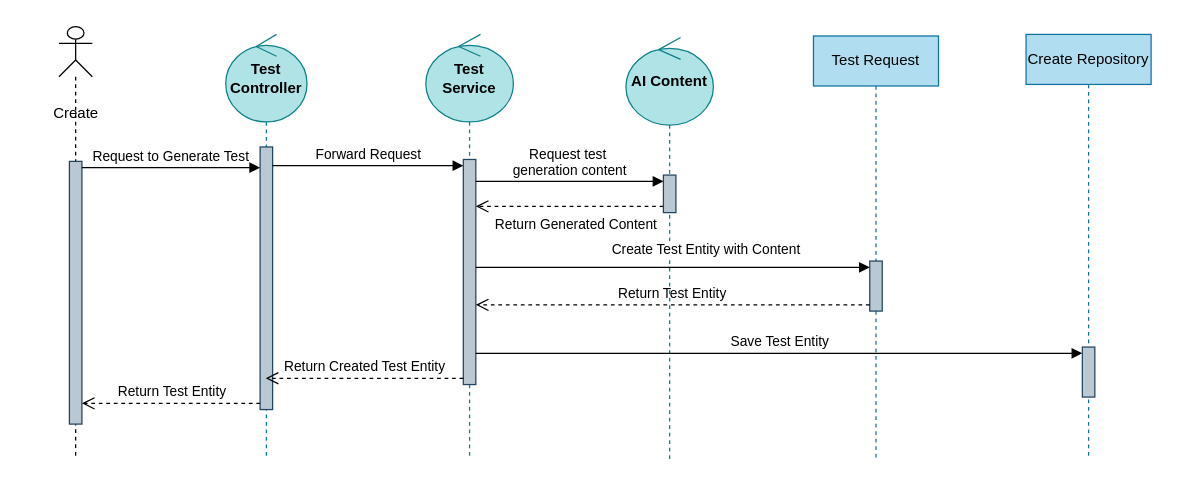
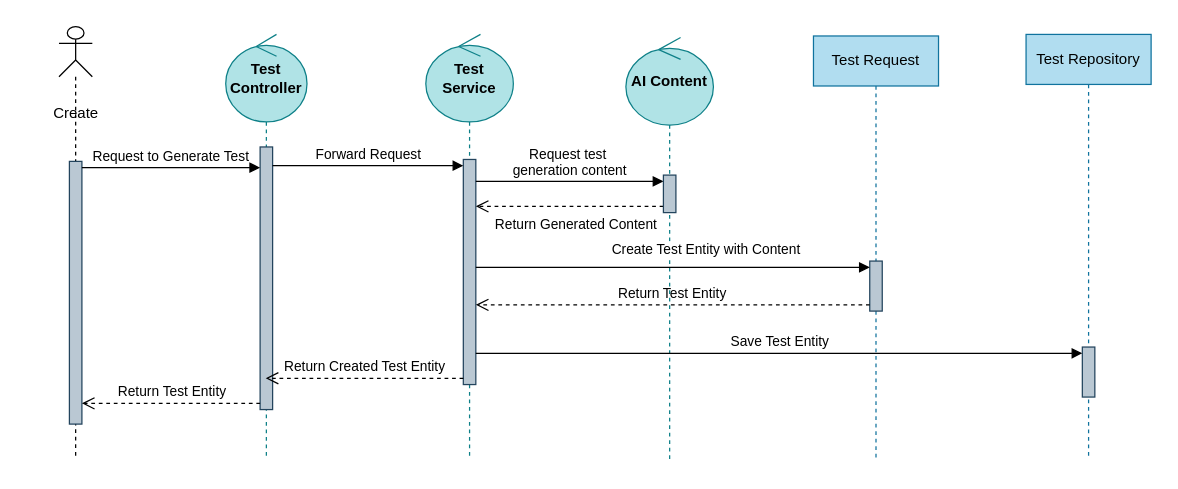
(1088, 59) -> (1088, 59)
